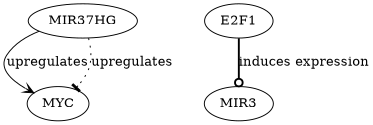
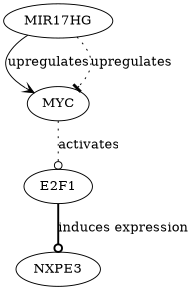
(83, 21) -> (58, 21)
(239, 104) -> (58, 269)
none -> (58, 141)
